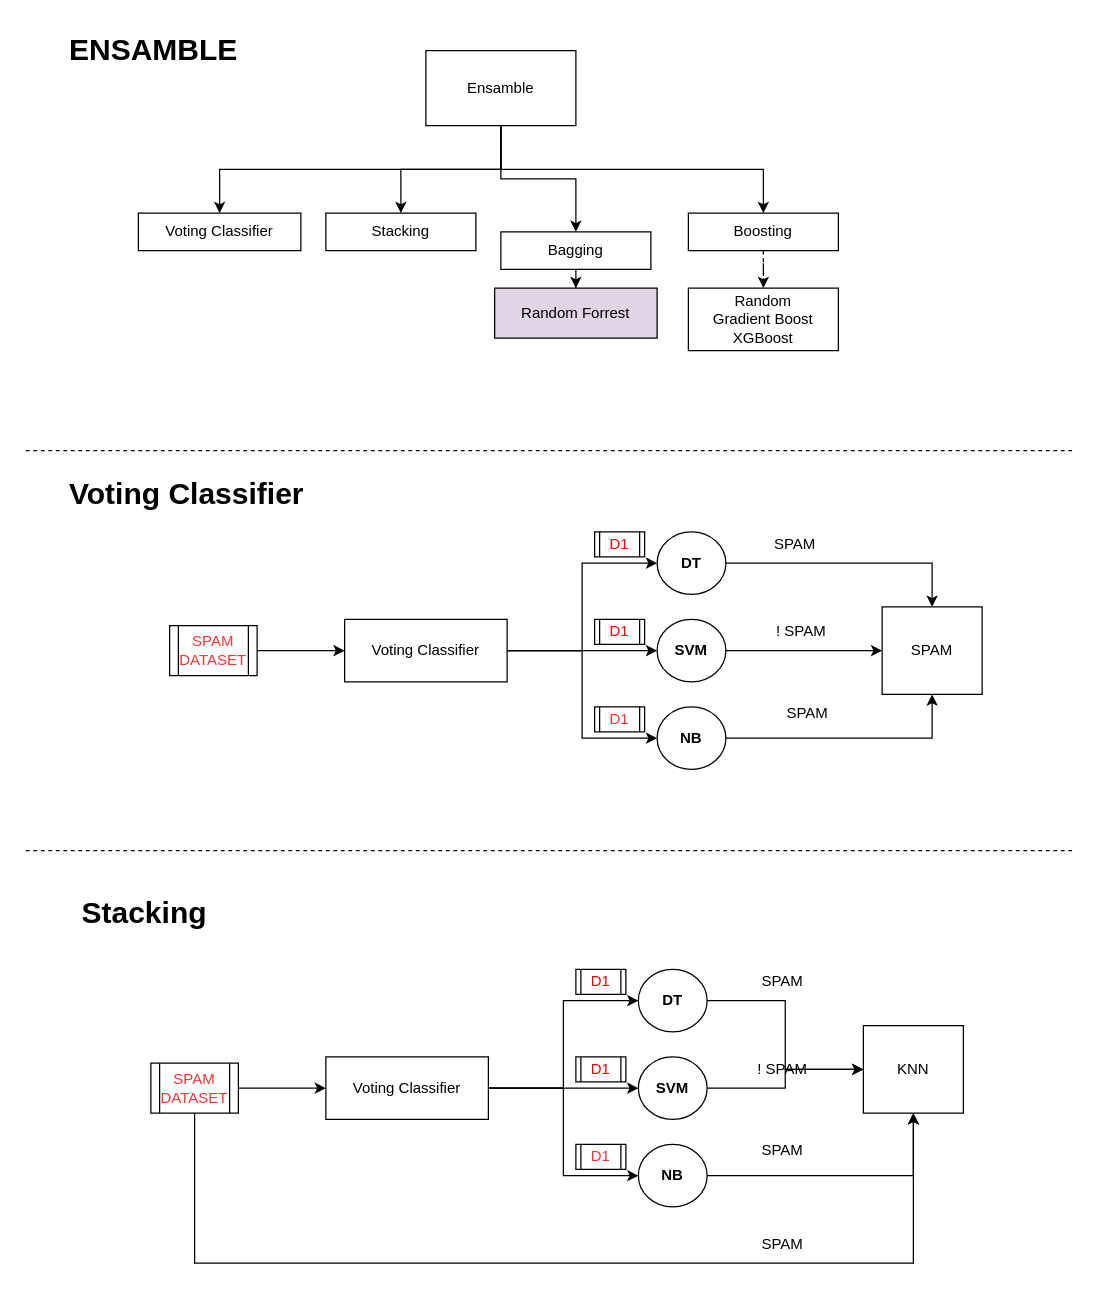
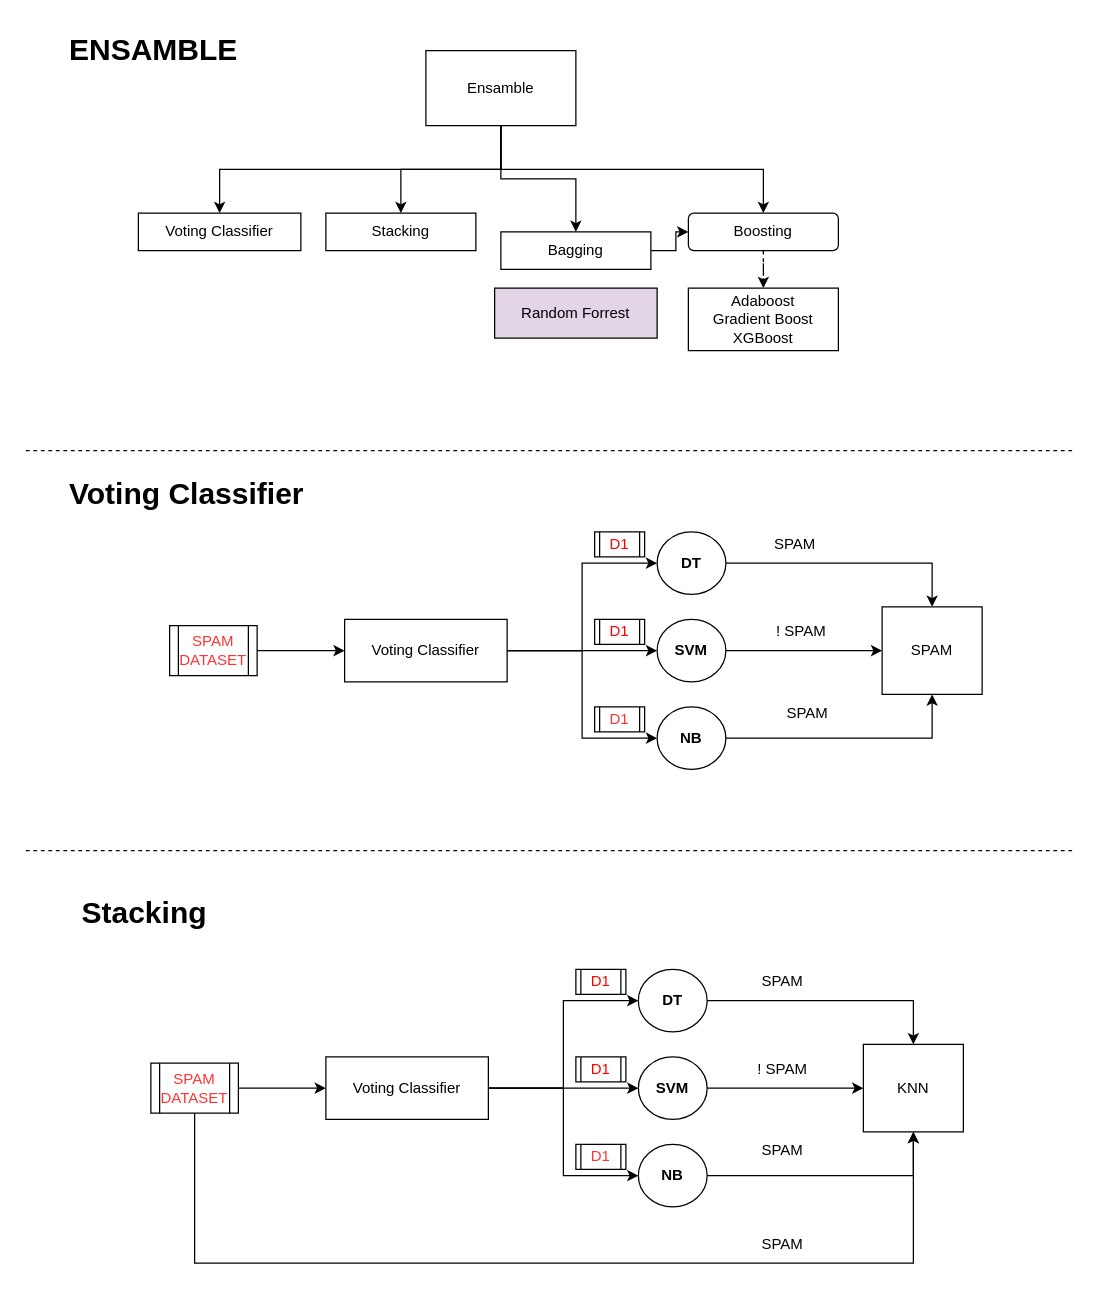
(763, 232) -> (763, 232)
(576, 278) -> (674, 251)
(763, 319) -> (763, 319)
(913, 1069) -> (913, 1088)
